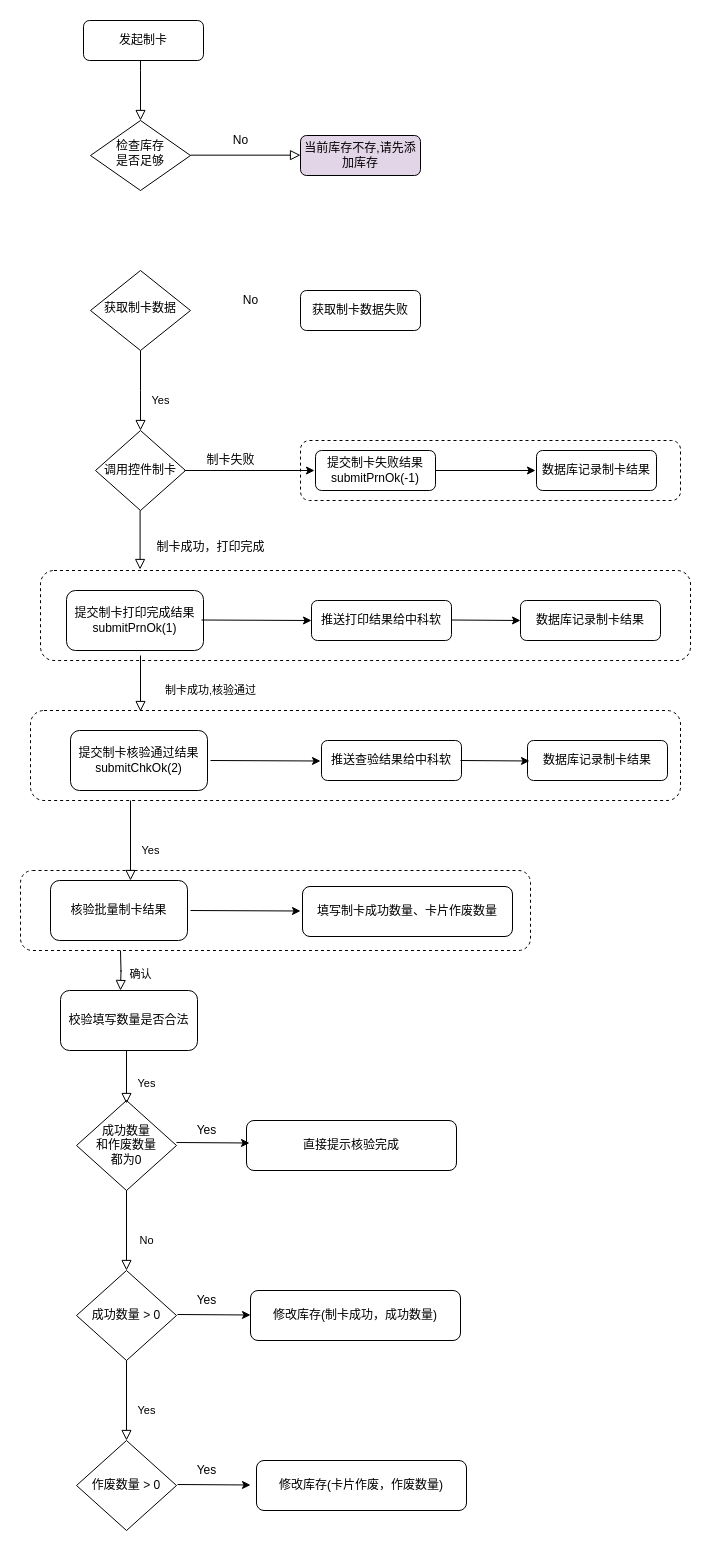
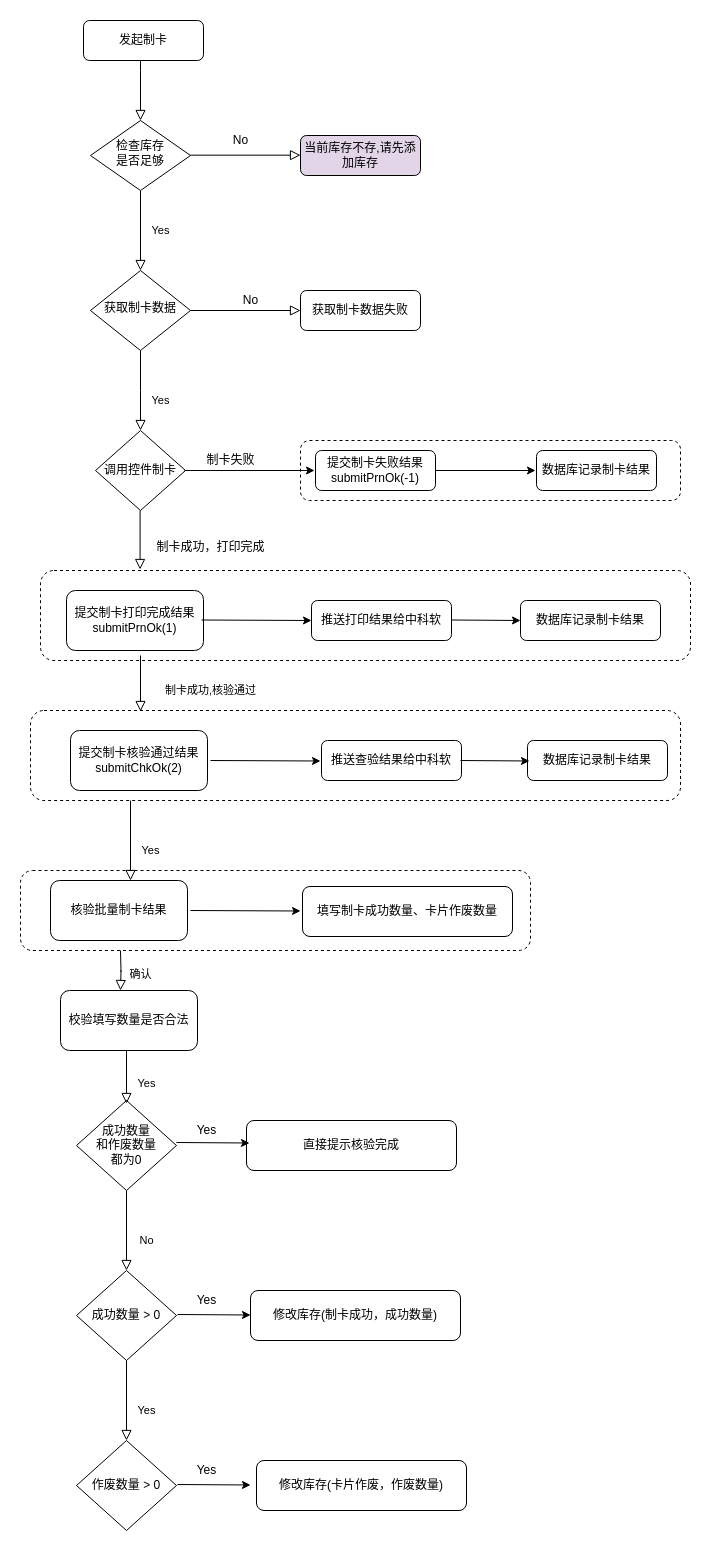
none -> (141, 225)
none -> (240, 311)
